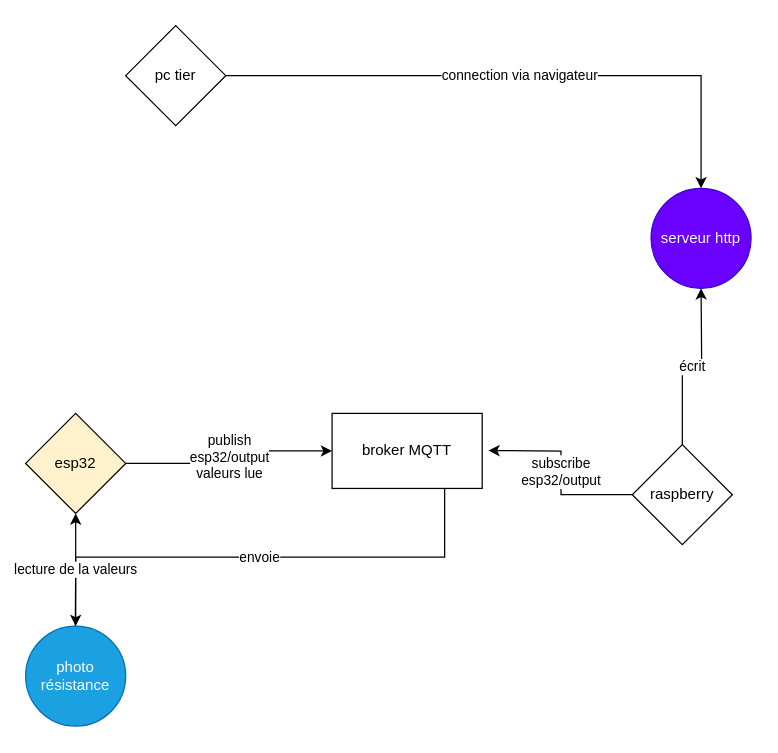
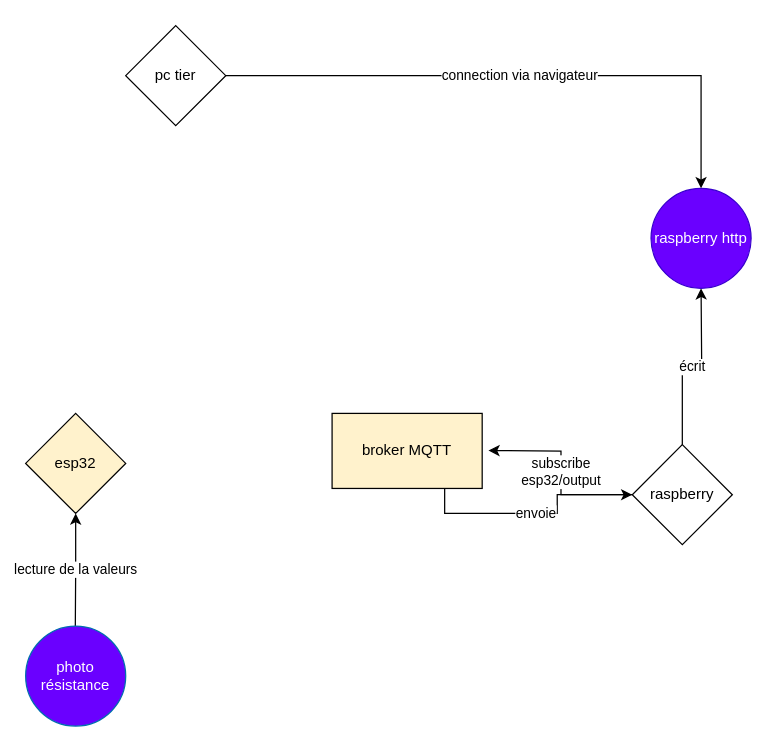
(701, 238) -> (701, 238)
(407, 451) -> (407, 451)
(185, 463) -> none
(284, 557) -> (509, 513)
(76, 676) -> (76, 676)
